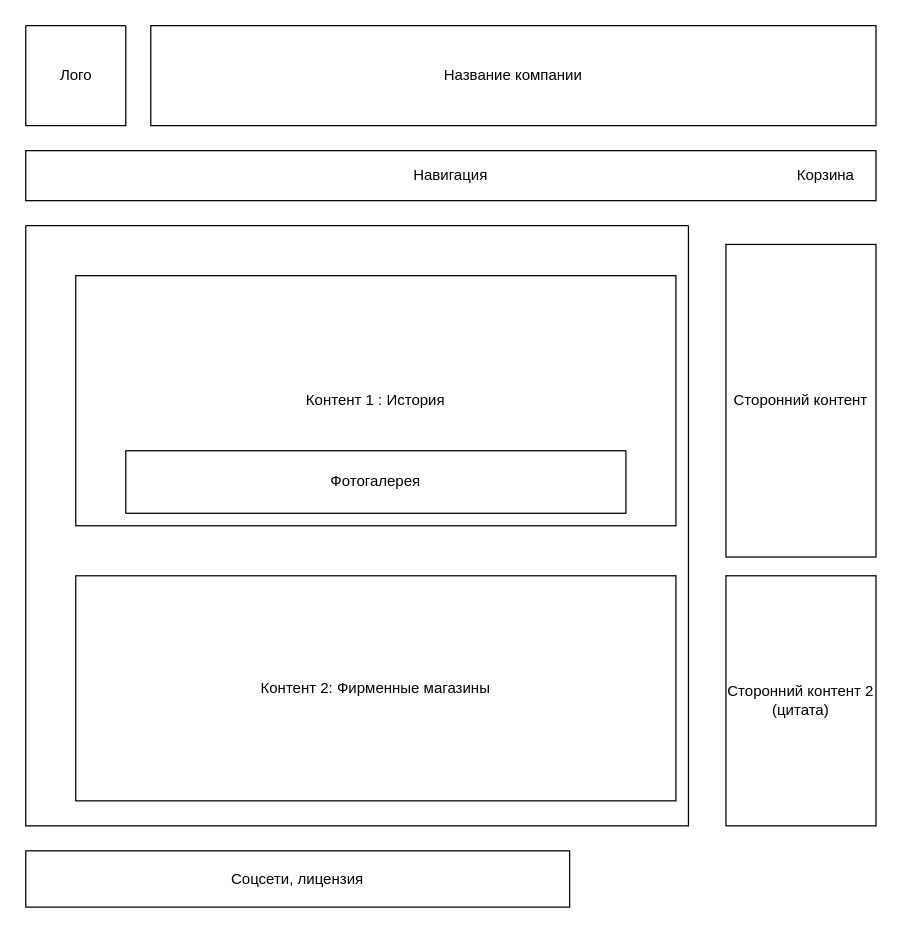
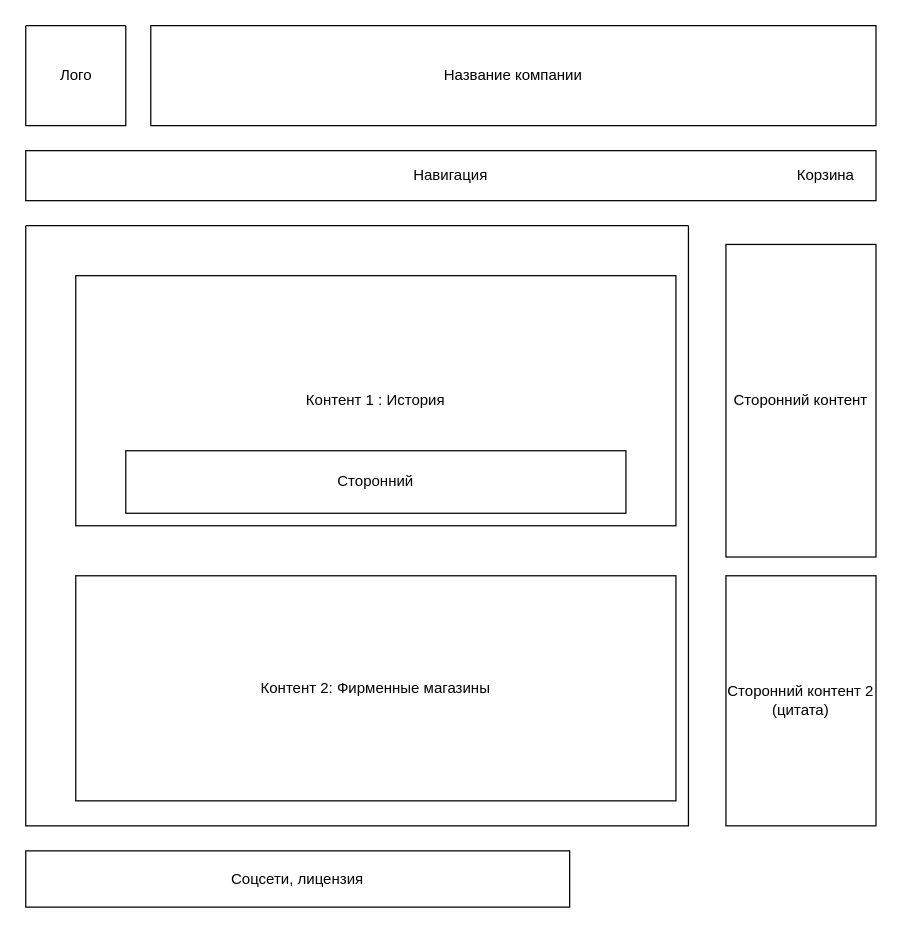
(376, 482) -> (376, 482)
